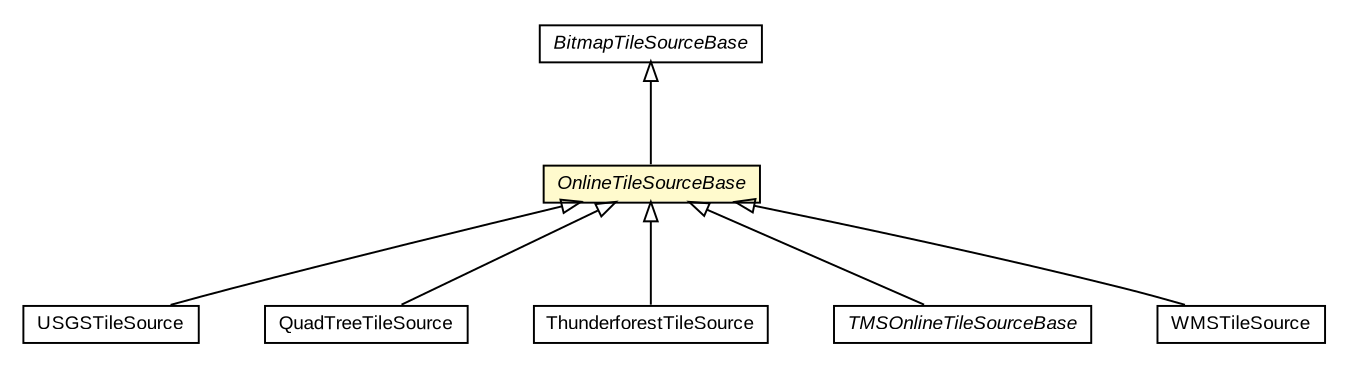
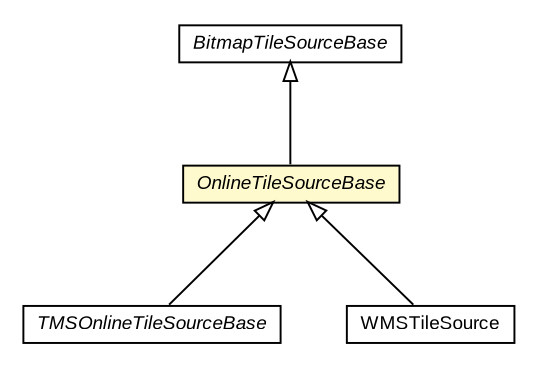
(111, 323) -> none
(366, 323) -> none
(651, 323) -> none
